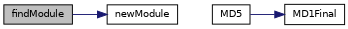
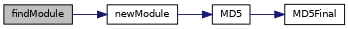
none -> (190, 14)
(315, 14) -> (315, 14)
